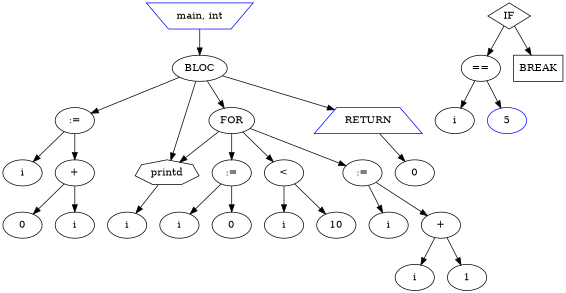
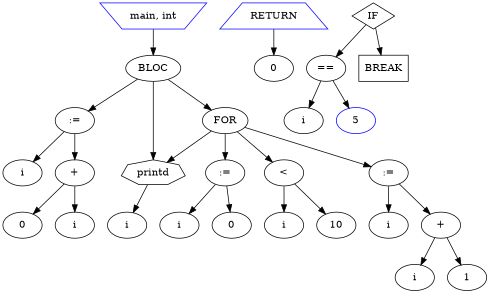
(275, 92) -> none
